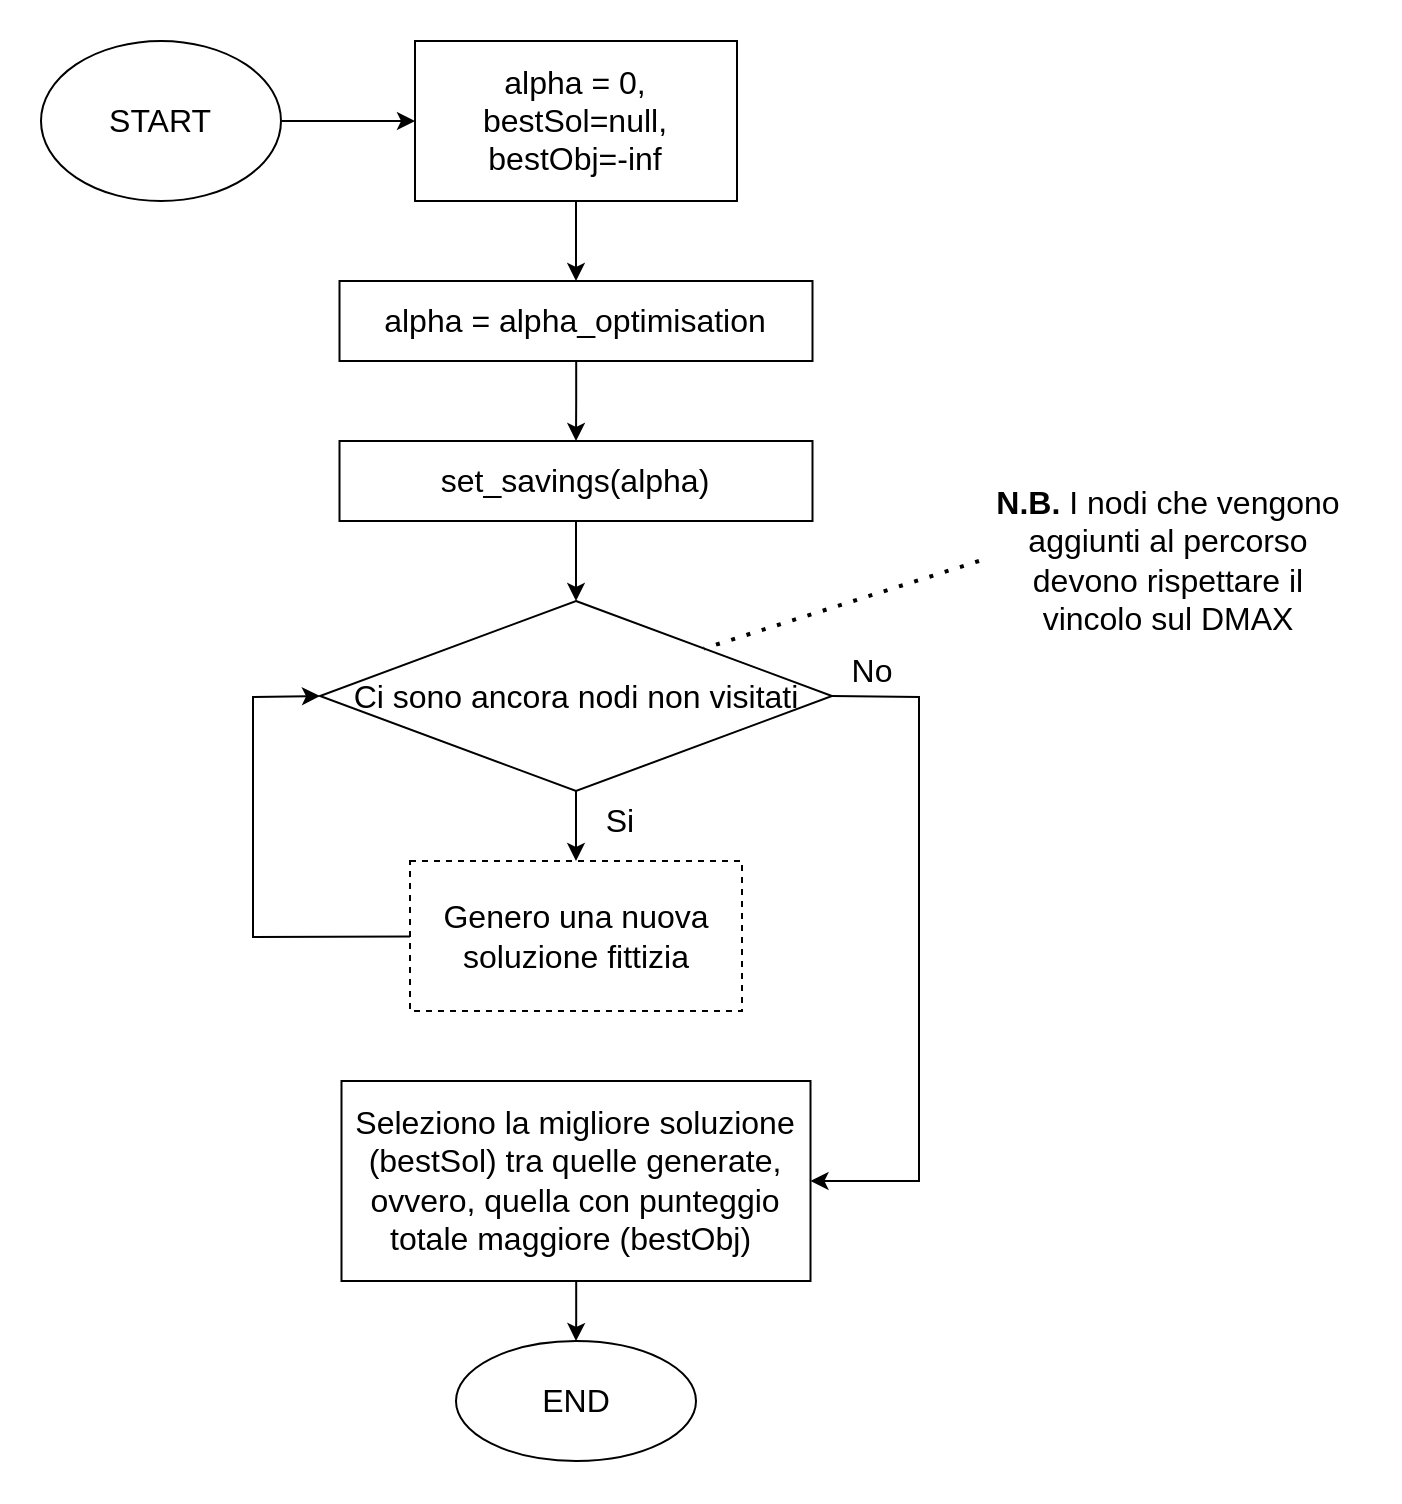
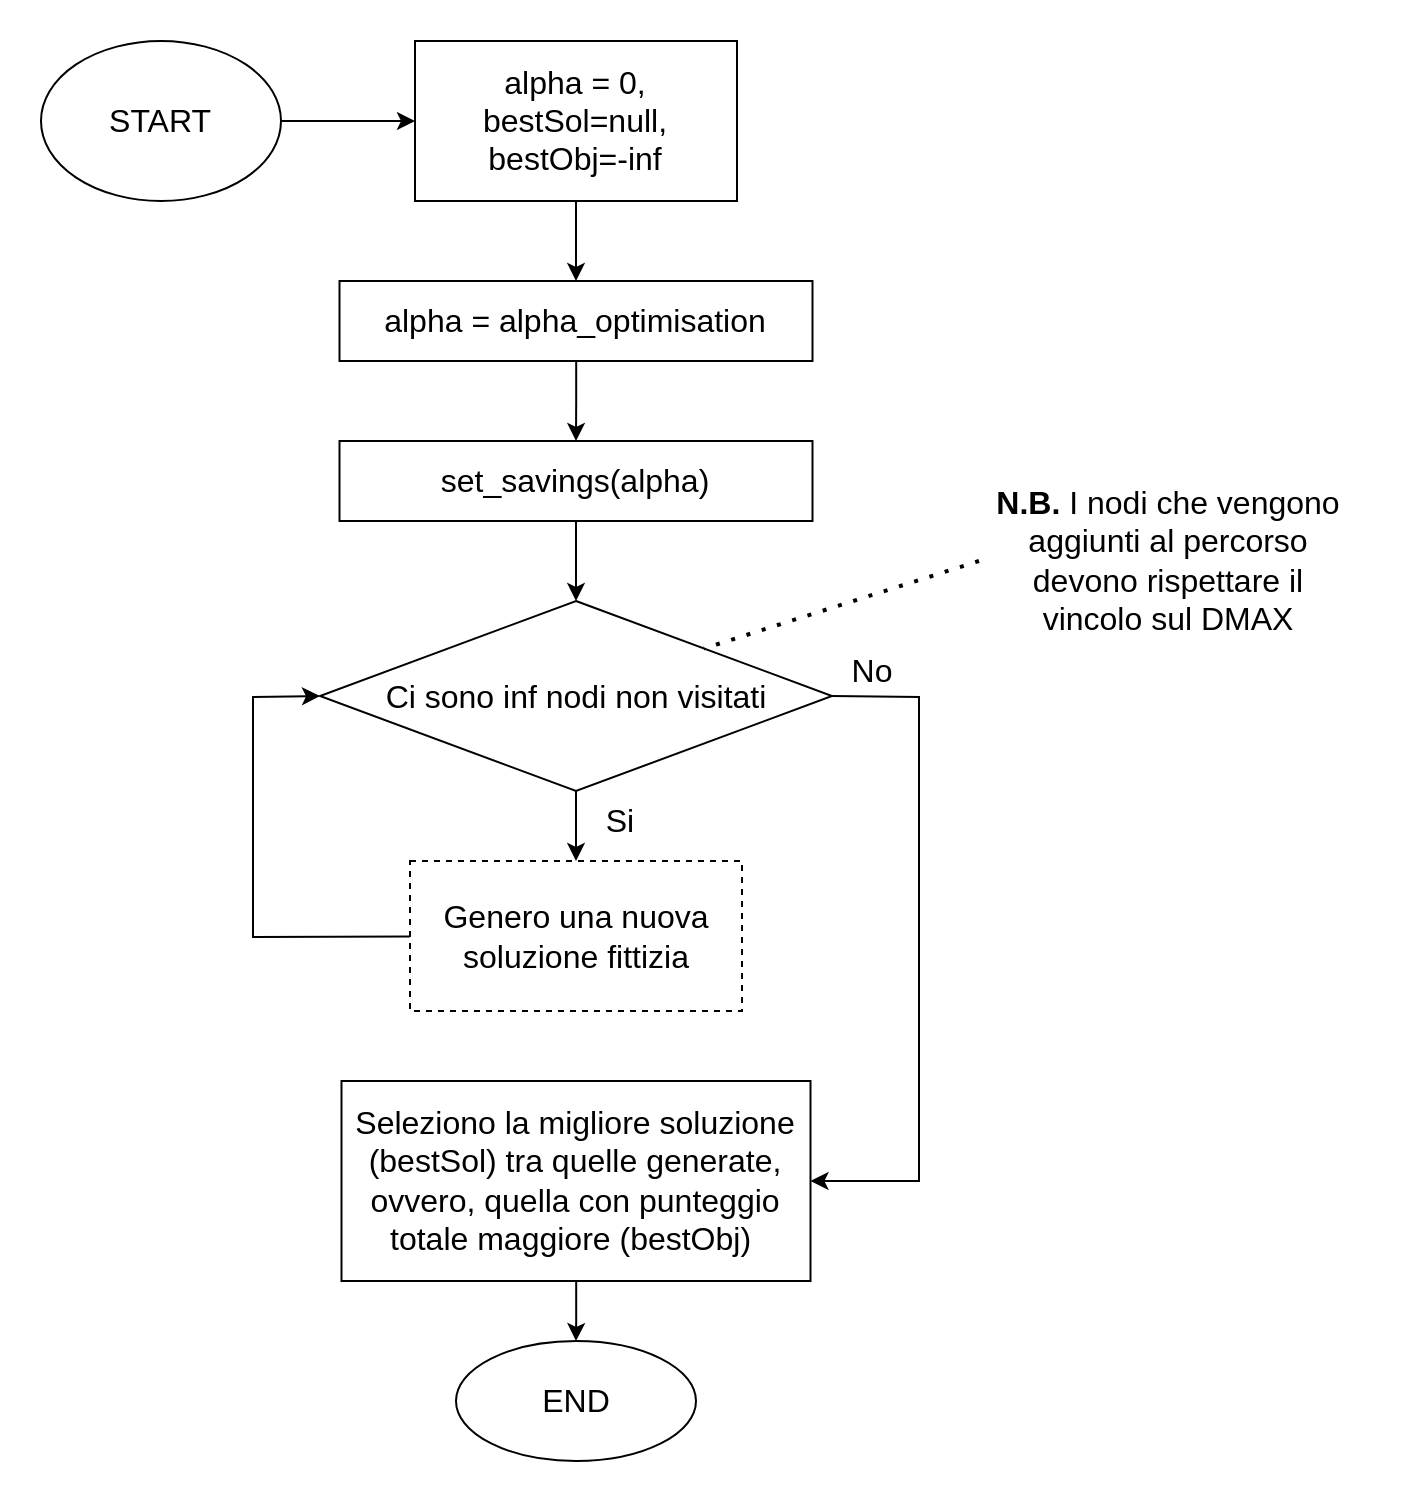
(577, 697) -> (577, 697)
